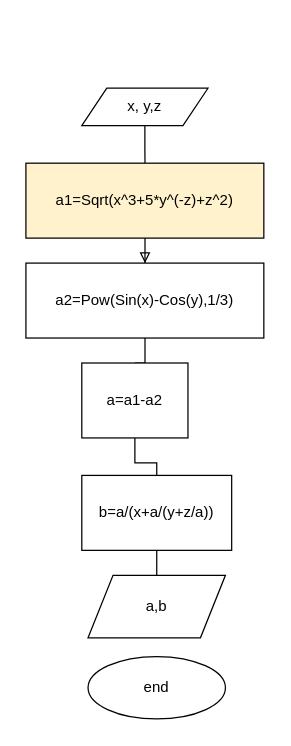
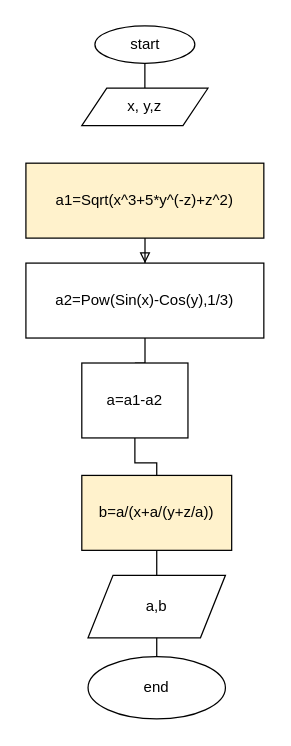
none -> (145, 44)
none -> (145, 75)
(145, 144) -> none
(157, 513) -> (157, 513)
none -> (157, 647)
